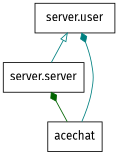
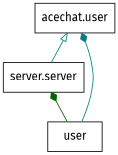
(75, 18) -> (75, 18)
(75, 137) -> (75, 137)
